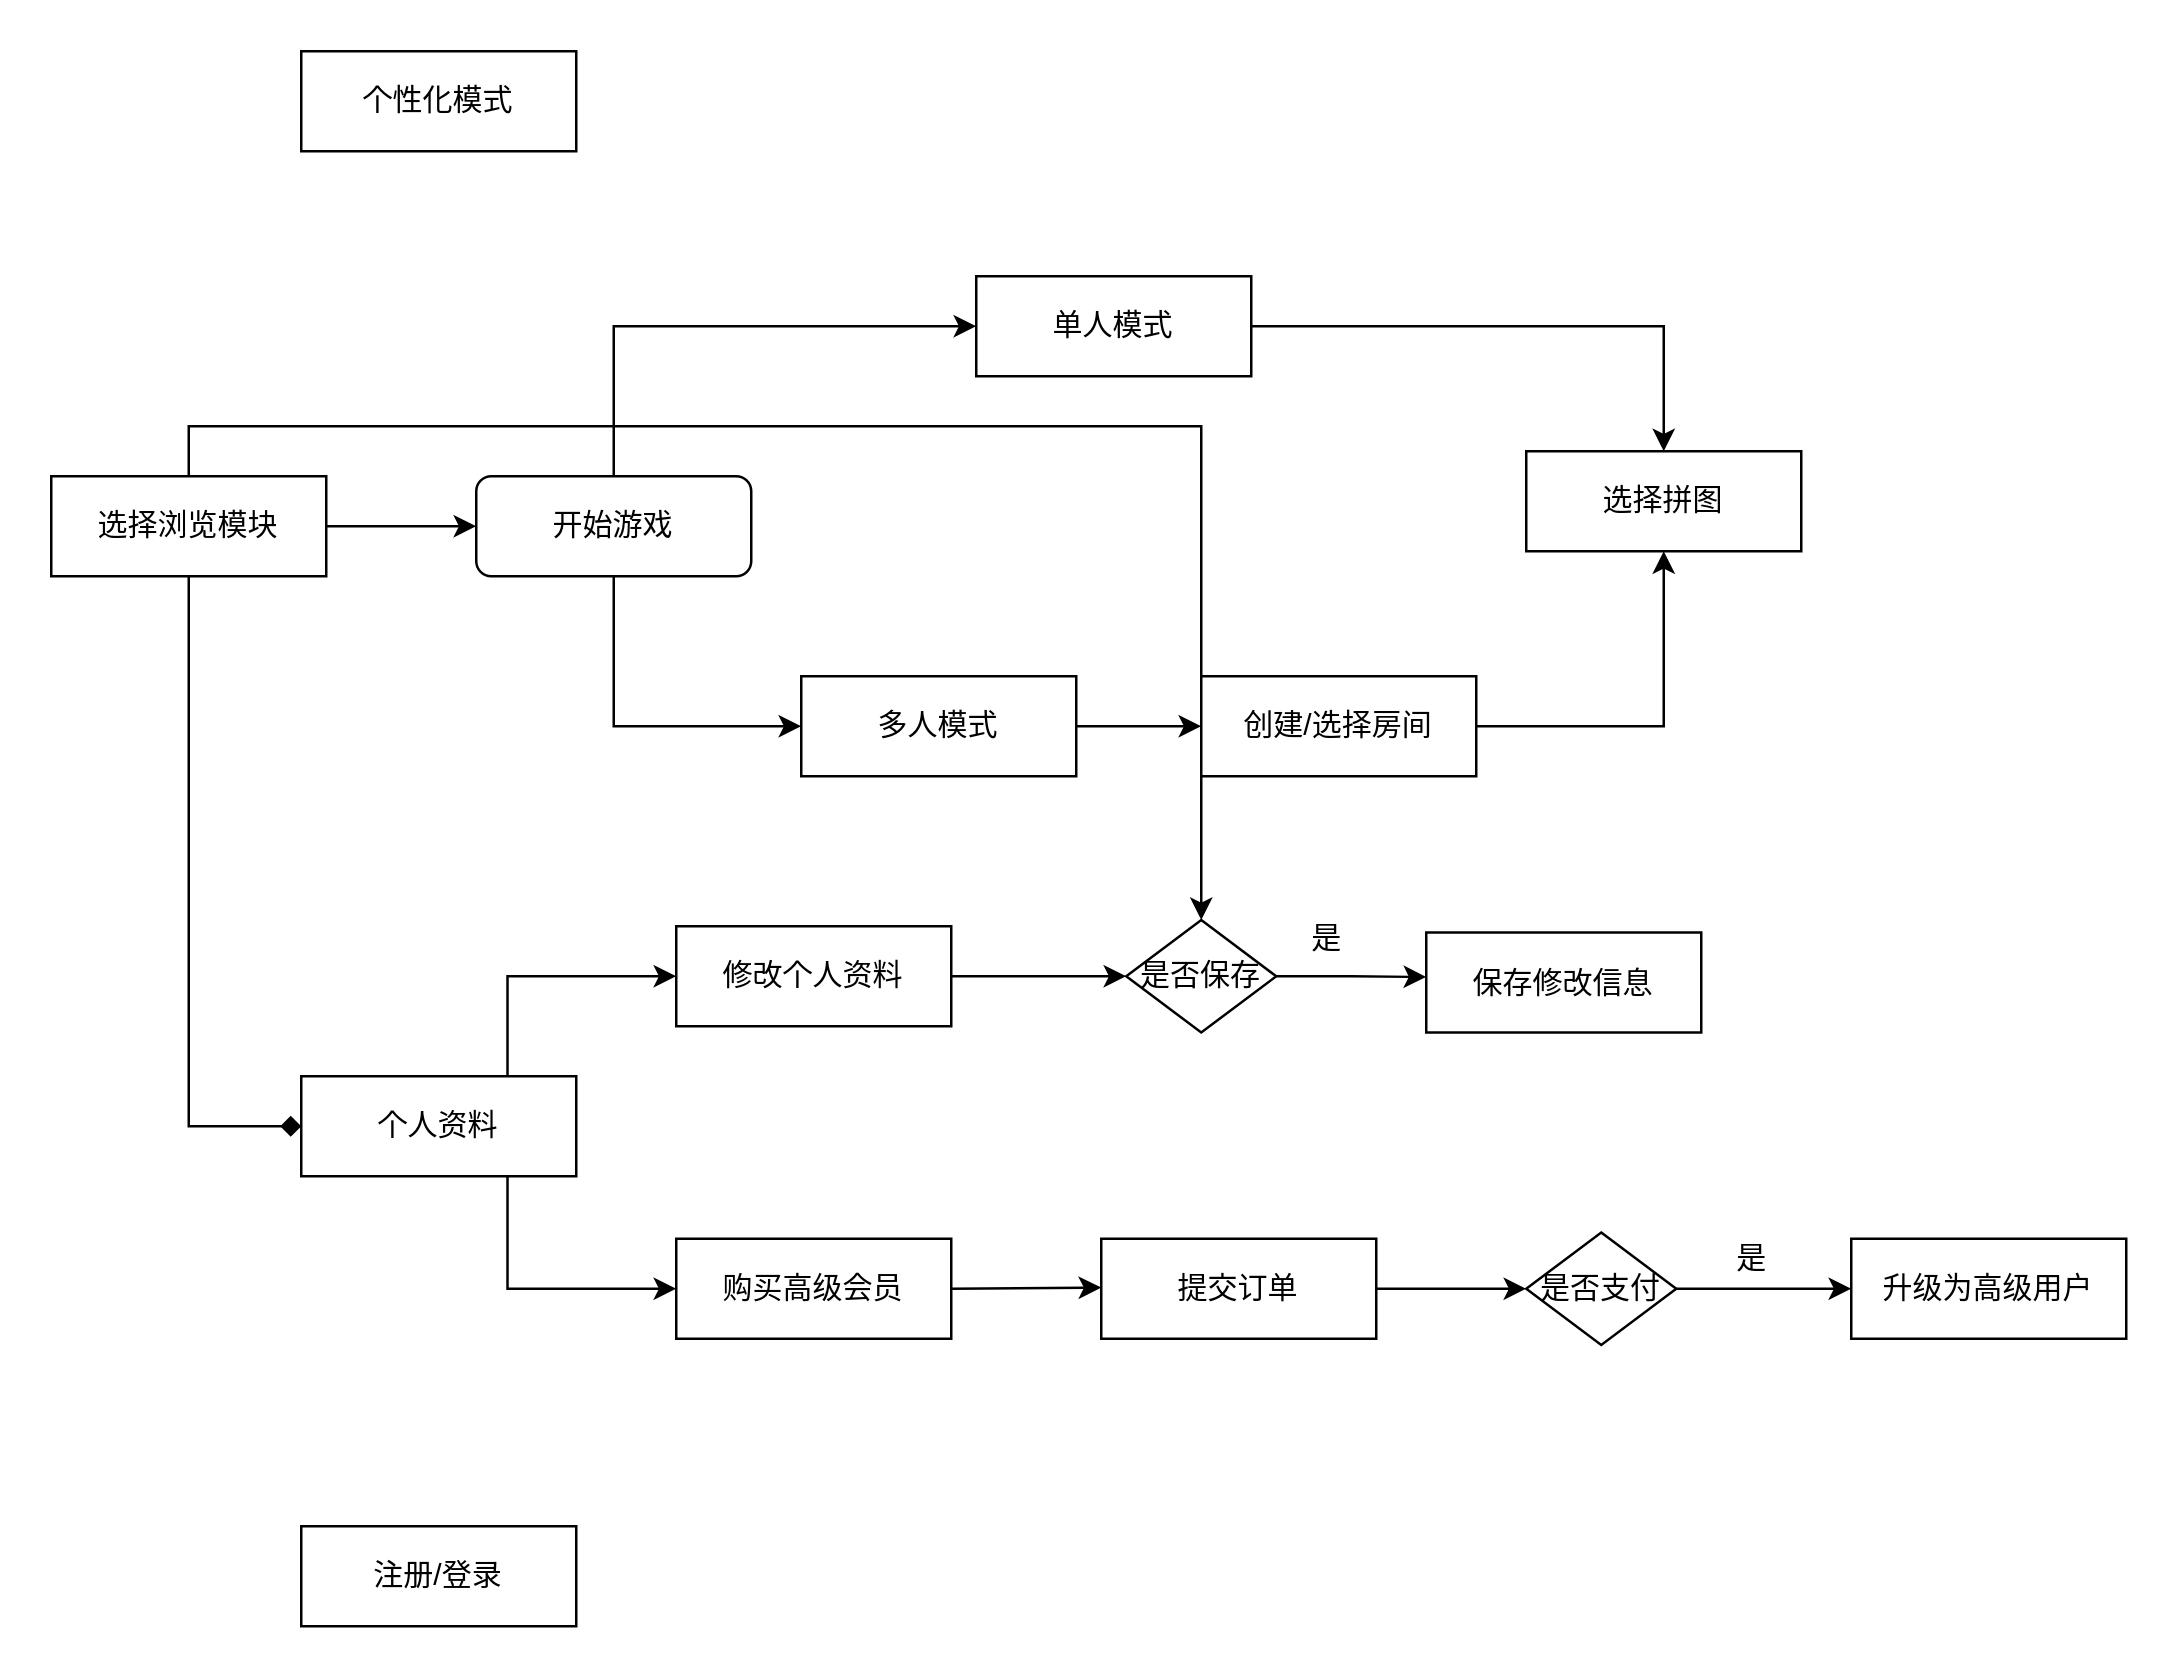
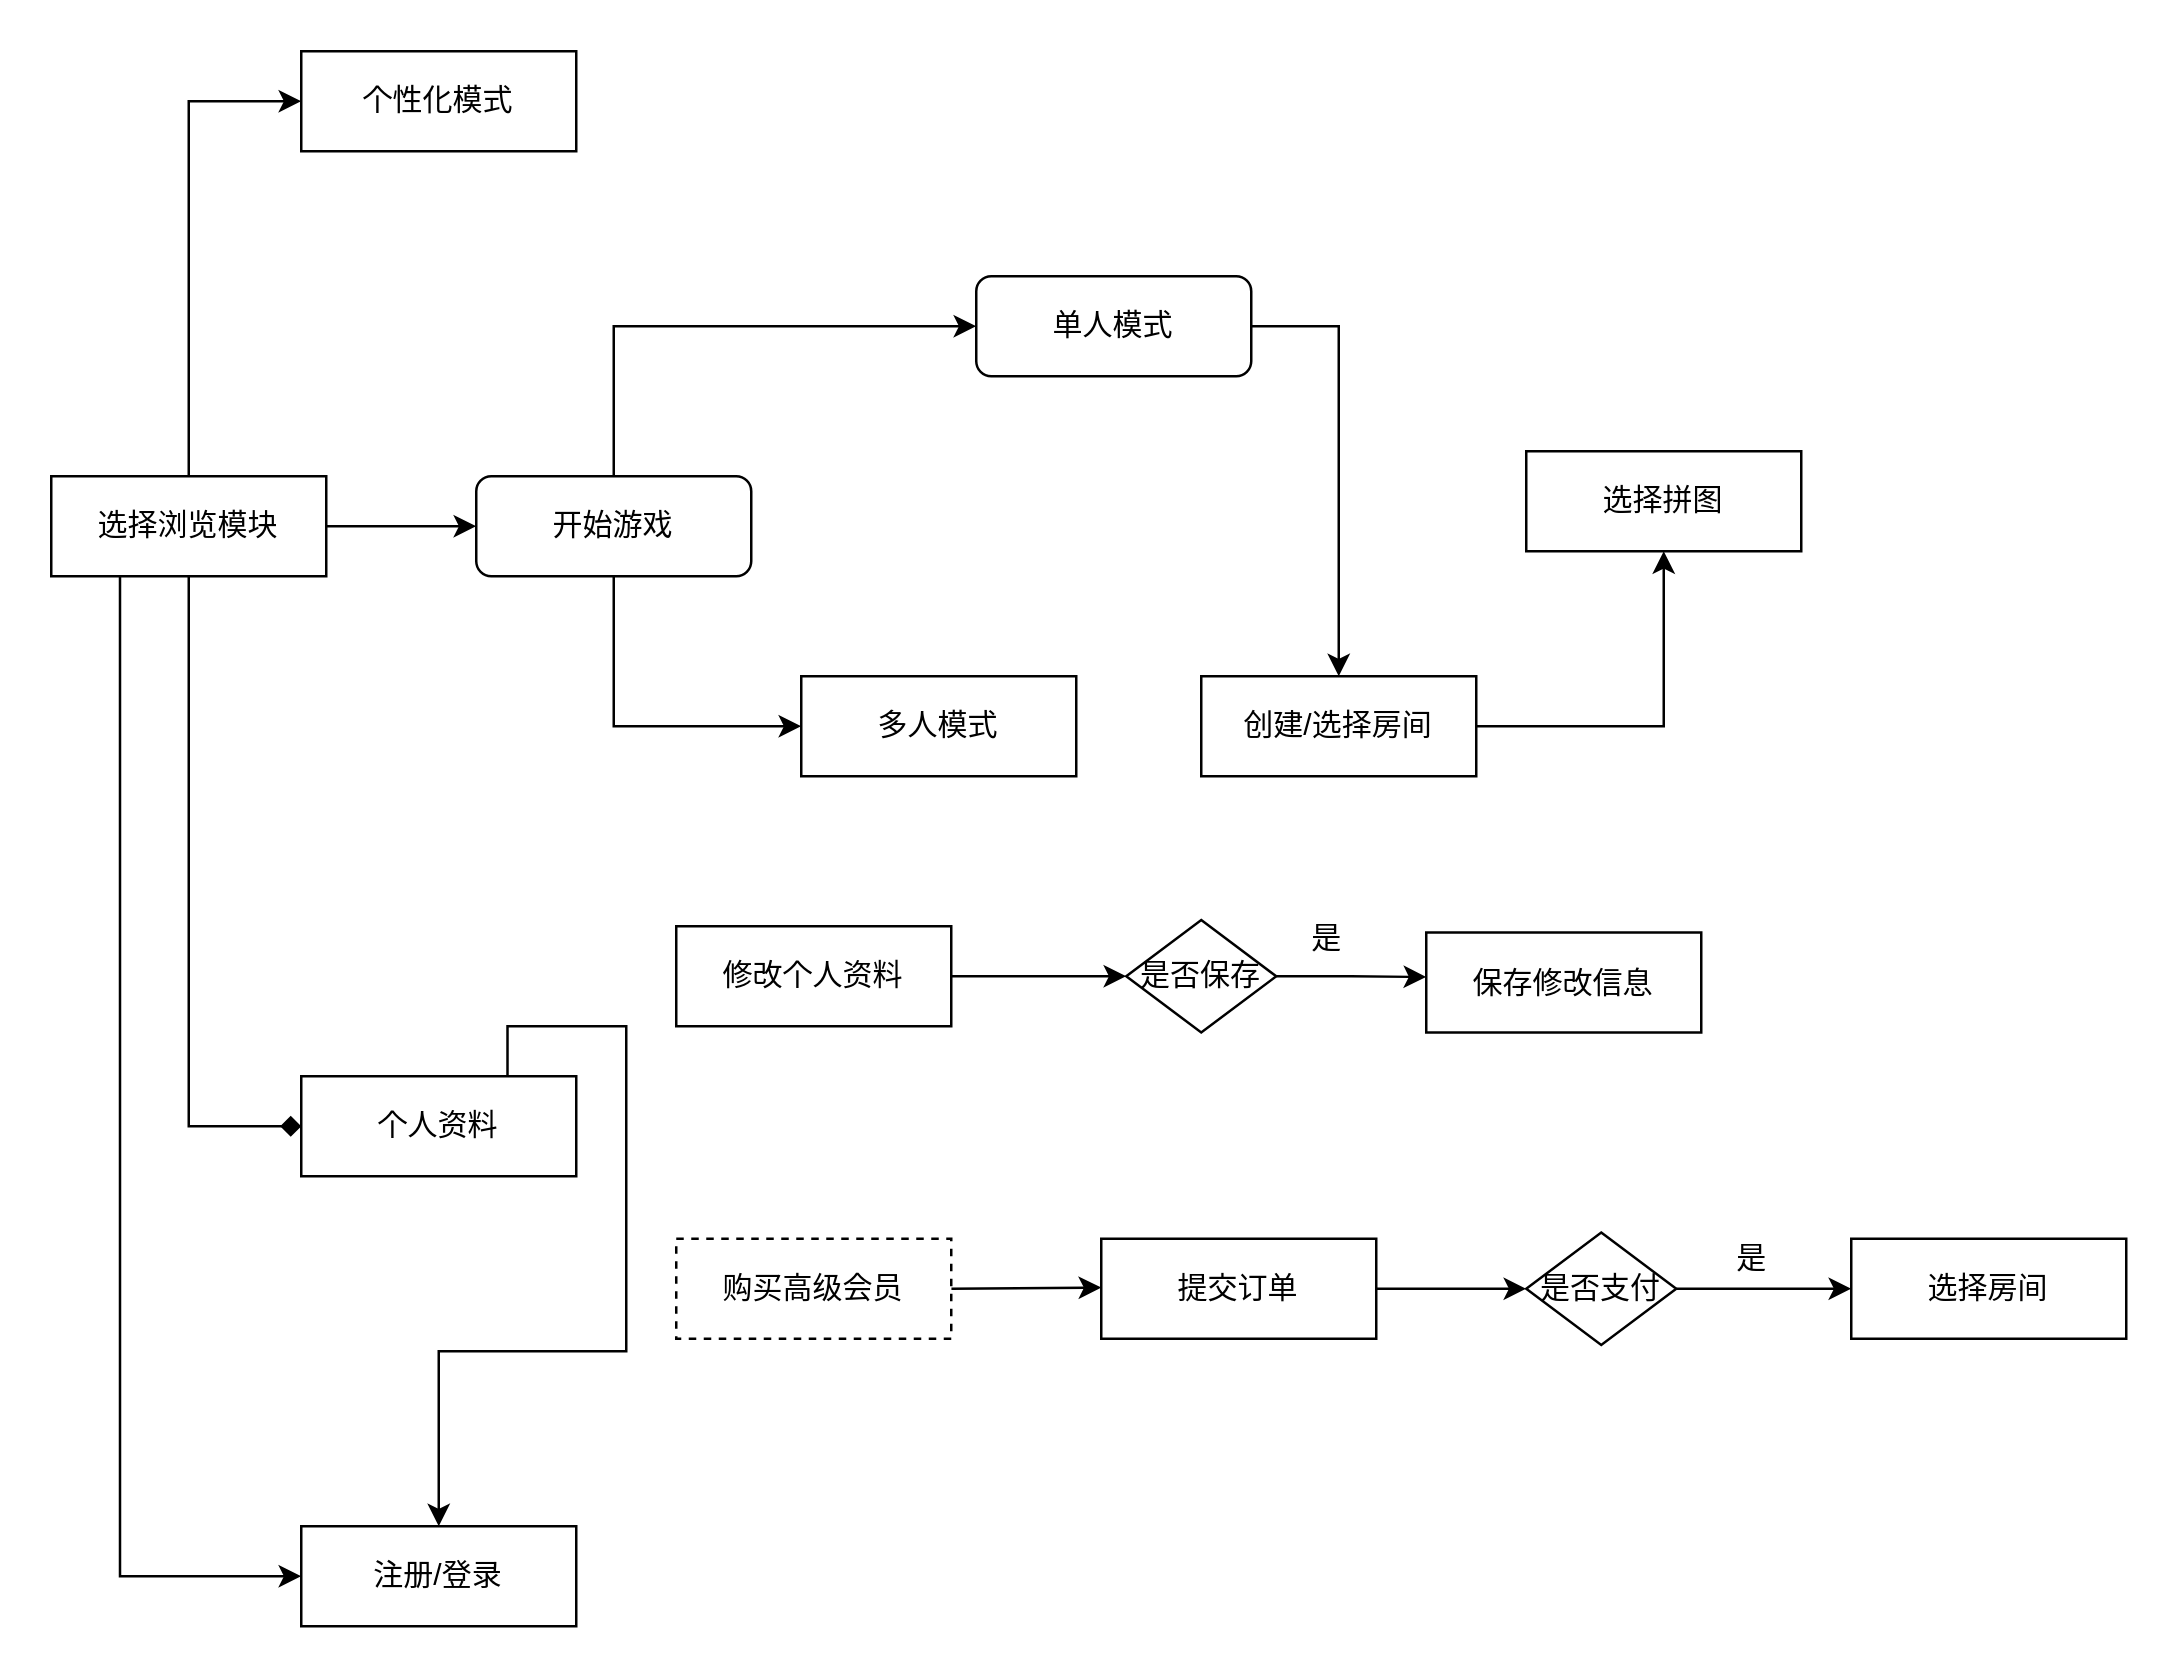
(1114, 326) -> (1114, 326)
(1554, 326) -> (1339, 491)
(1033, 426) -> (189, 217)
(1130, 726) -> none
(557, 976) -> (482, 1351)
none -> (120, 1158)
(509, 1289) -> none
(814, 1289) -> (814, 1289)
(1989, 1289) -> (1989, 1289)
